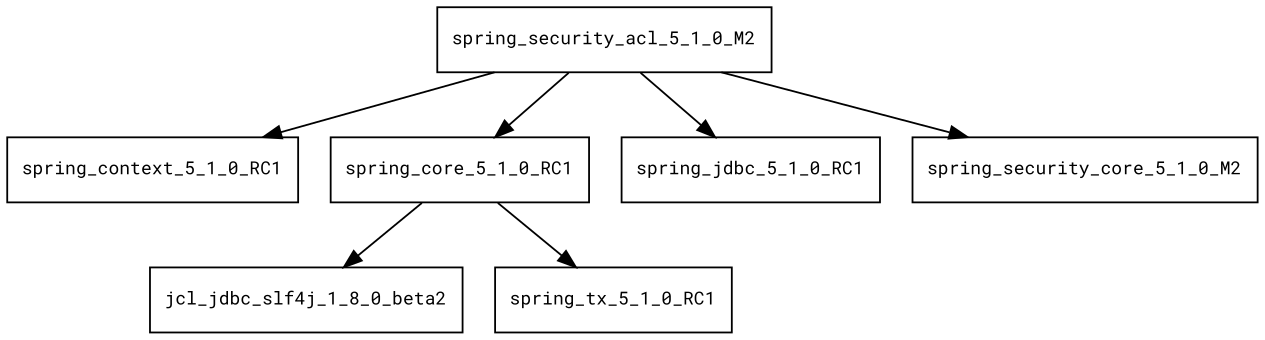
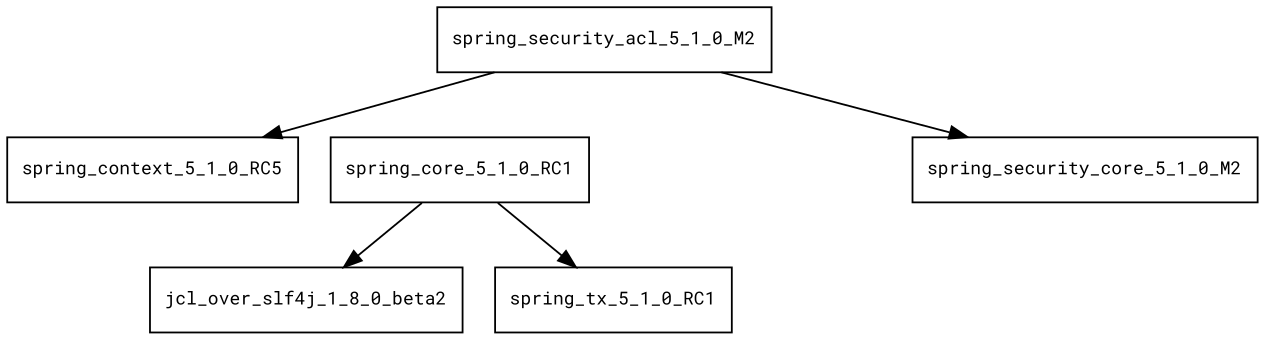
(539, 99) -> none
(153, 170) -> (153, 170)
(751, 170) -> none
(306, 300) -> (306, 300)
